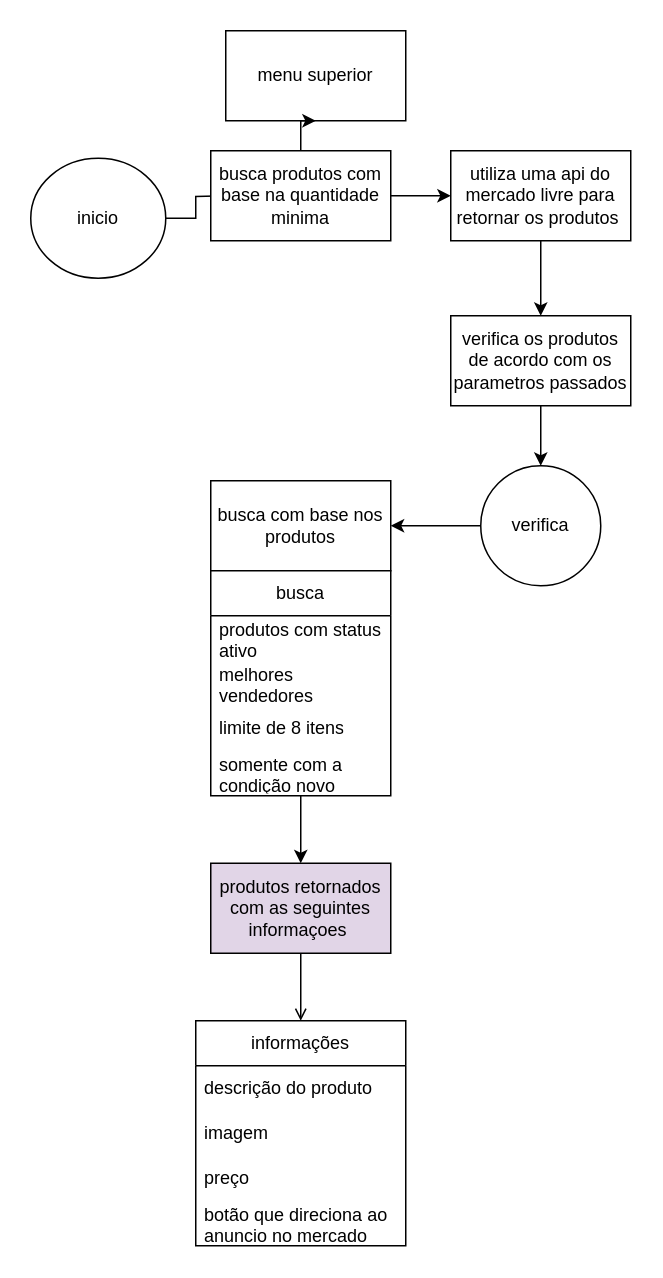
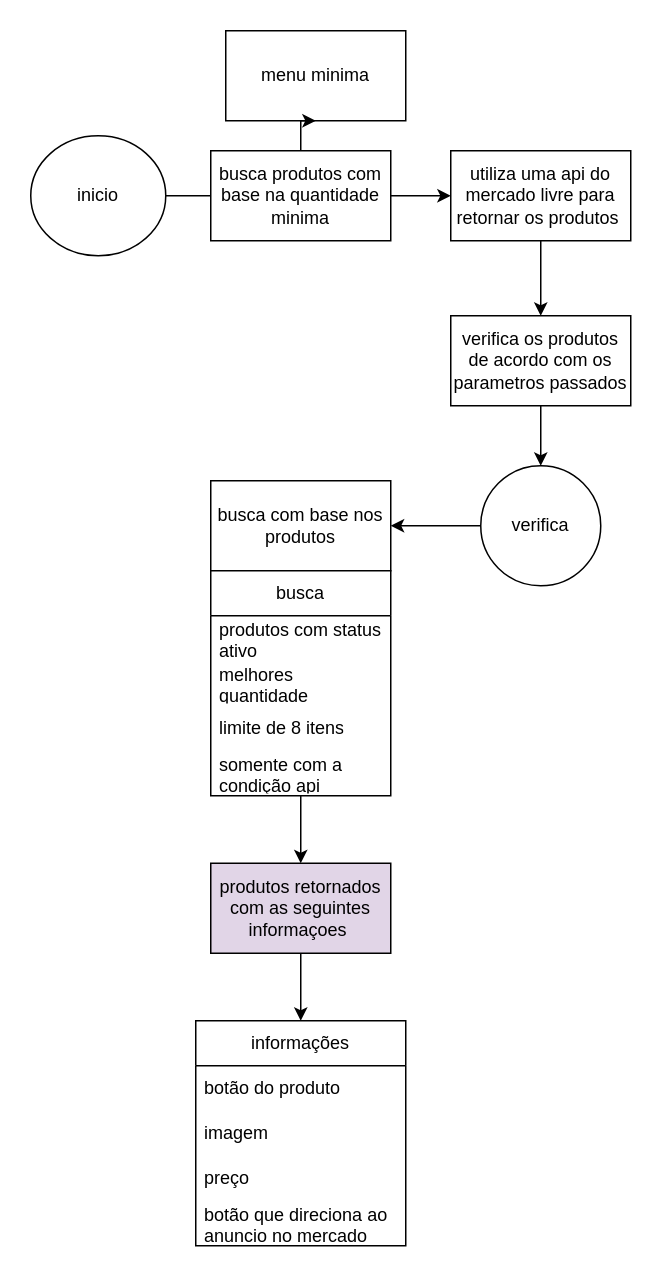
(316, 76) -> (316, 76)
(98, 218) -> (98, 196)
(302, 683) -> (302, 683)
(302, 773) -> (302, 773)
(301, 1011) -> (301, 1009)
(299, 1088) -> (281, 1088)
